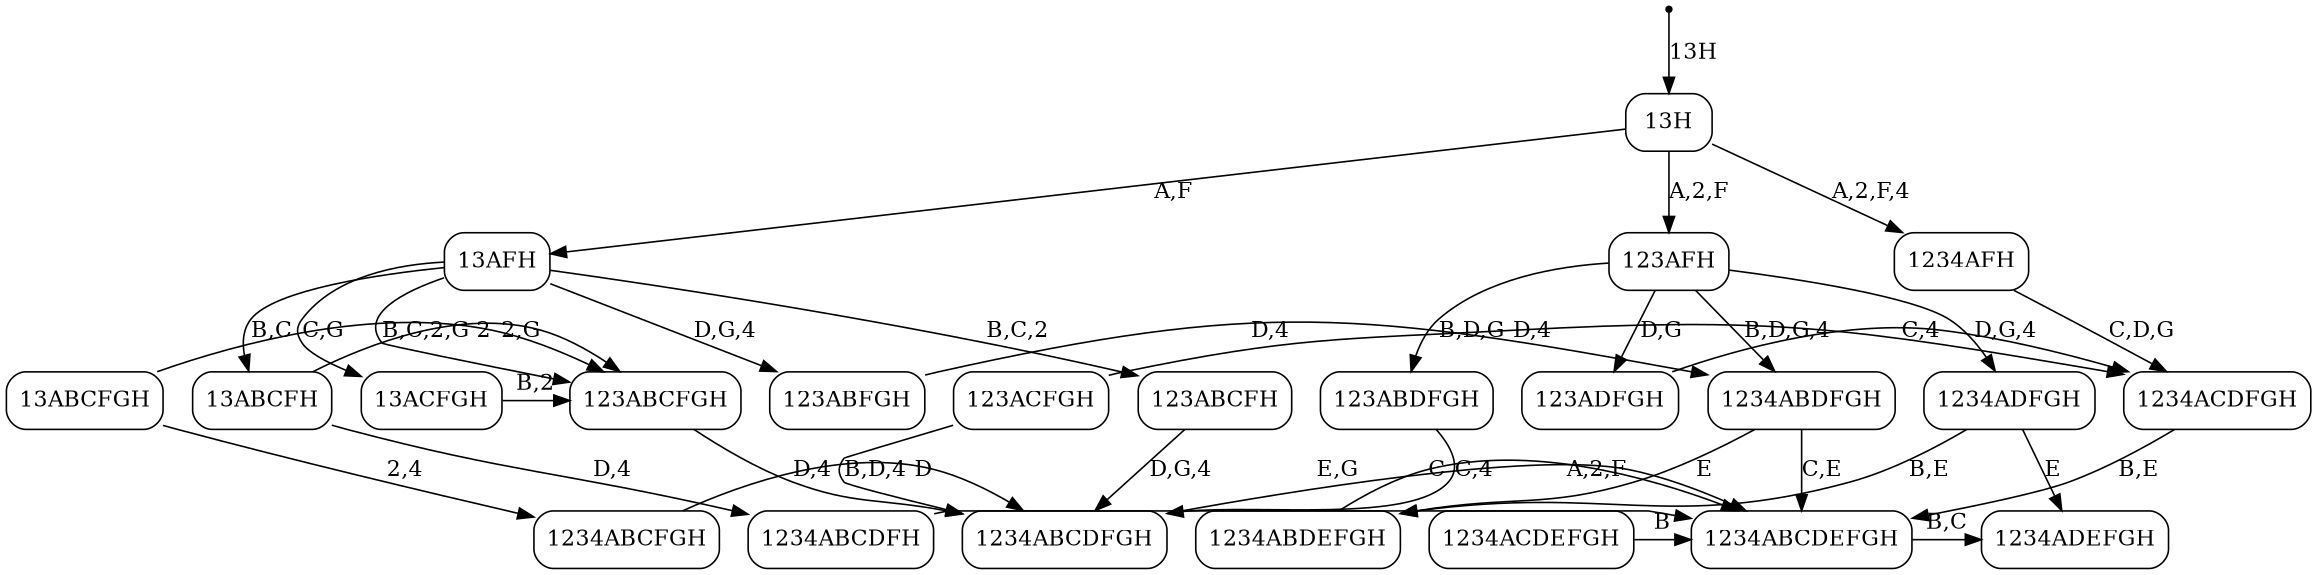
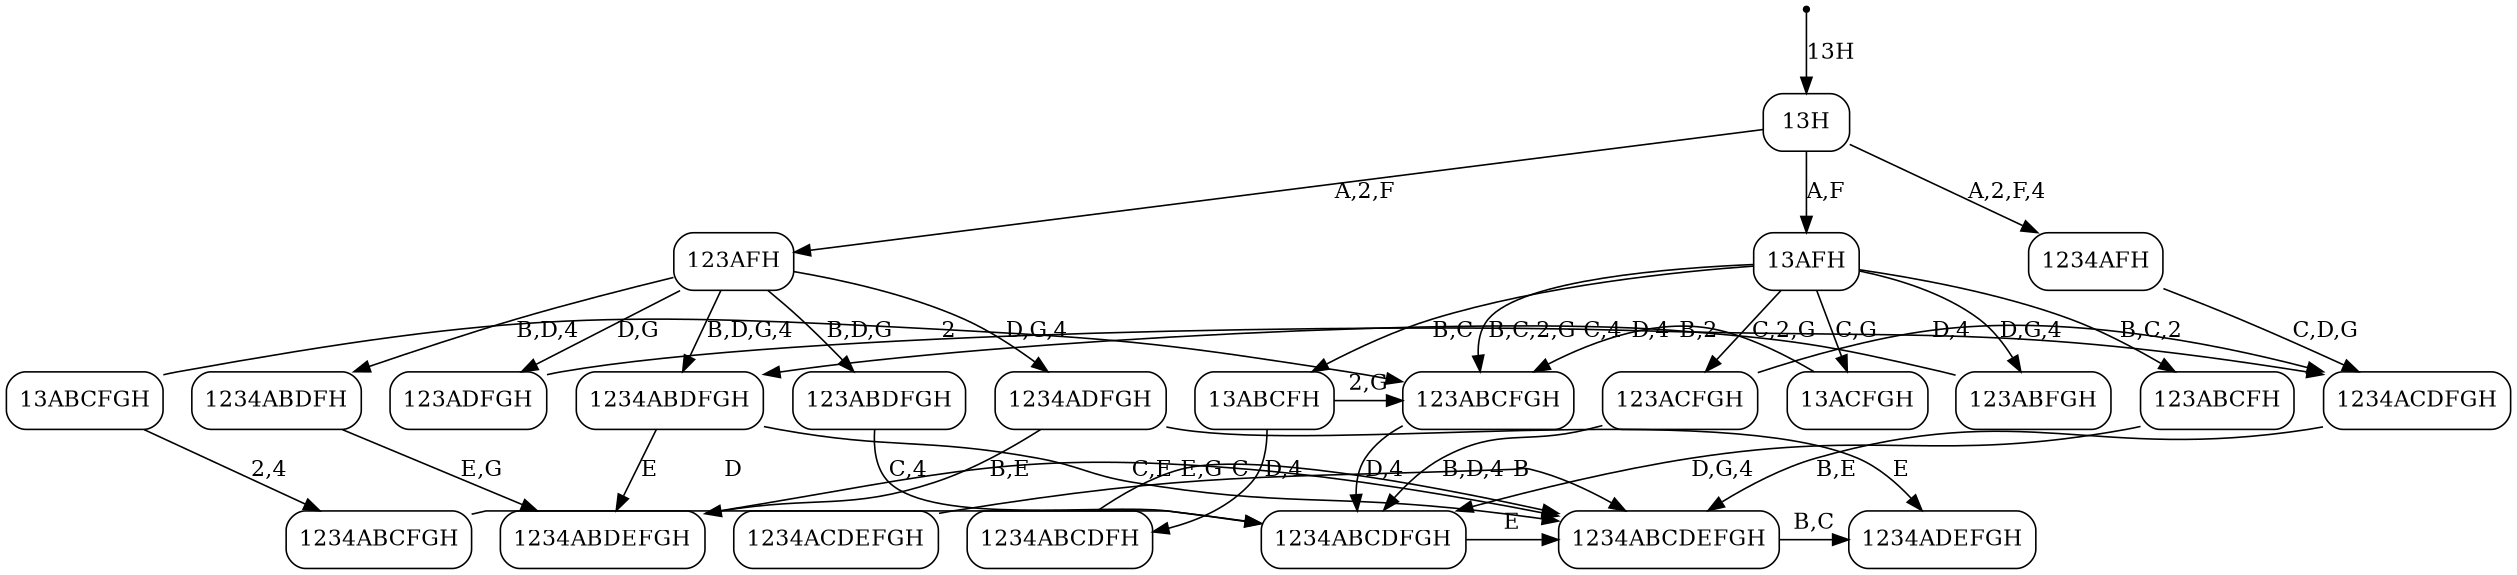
none -> (1752, 322)
none -> (277, 401)
(1597, 470) -> (1512, 523)
